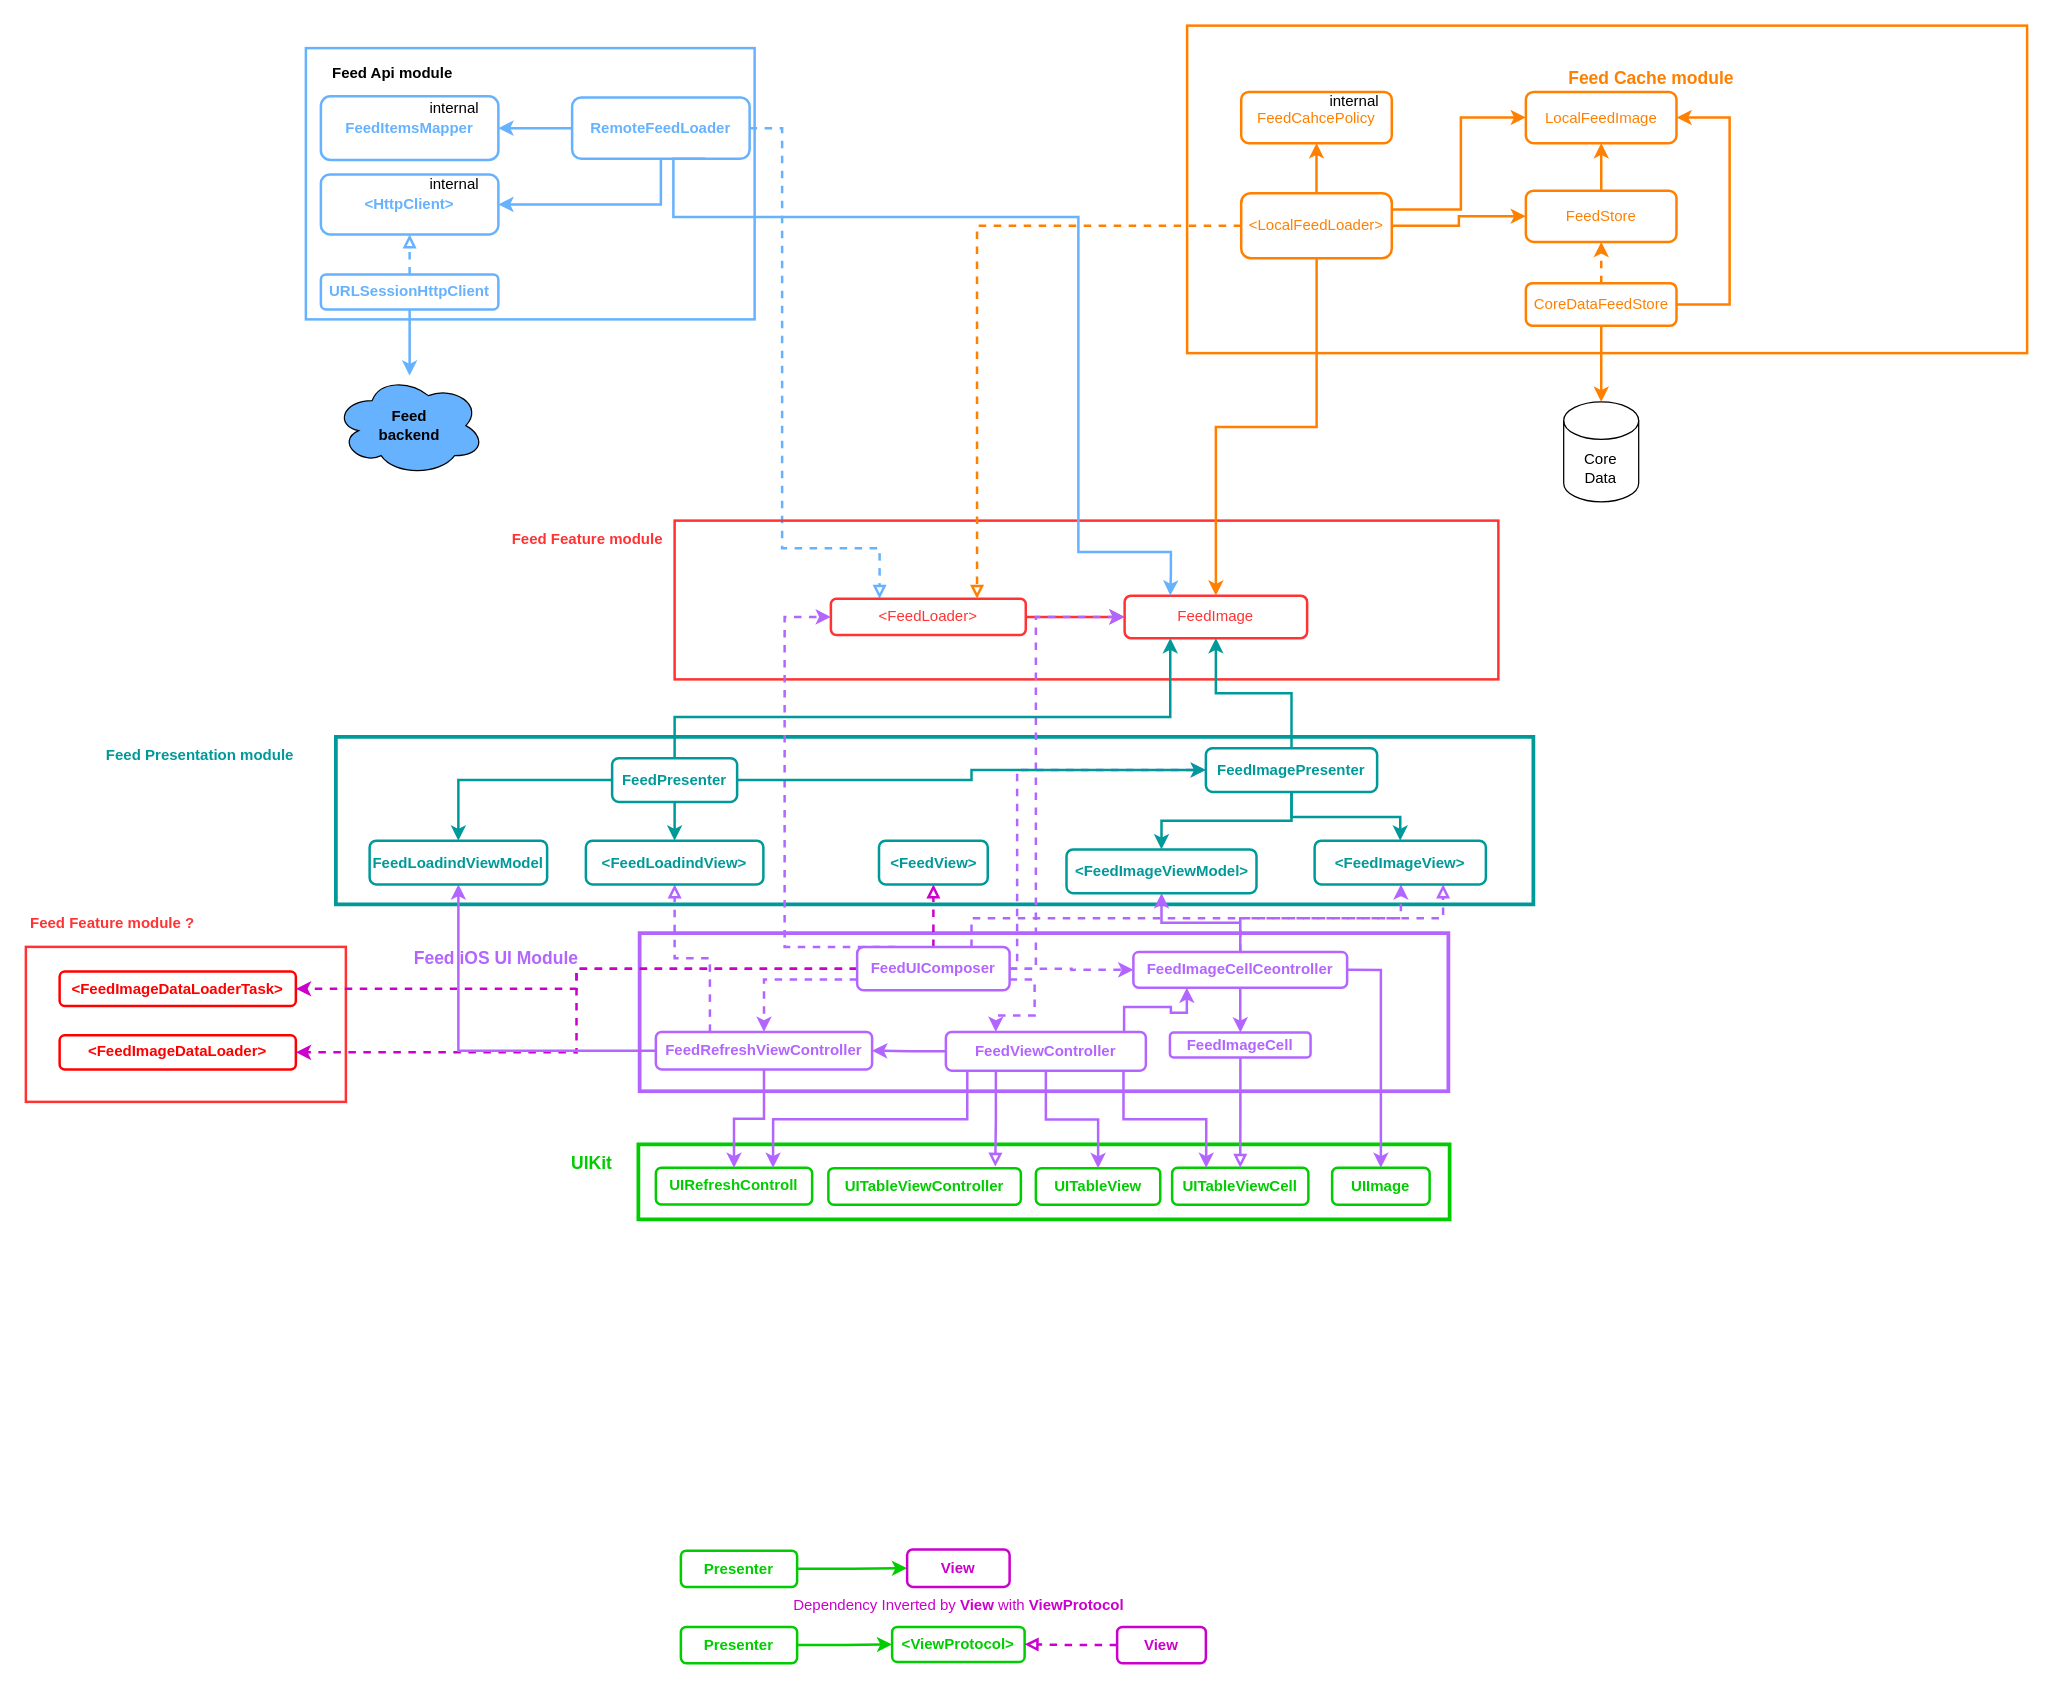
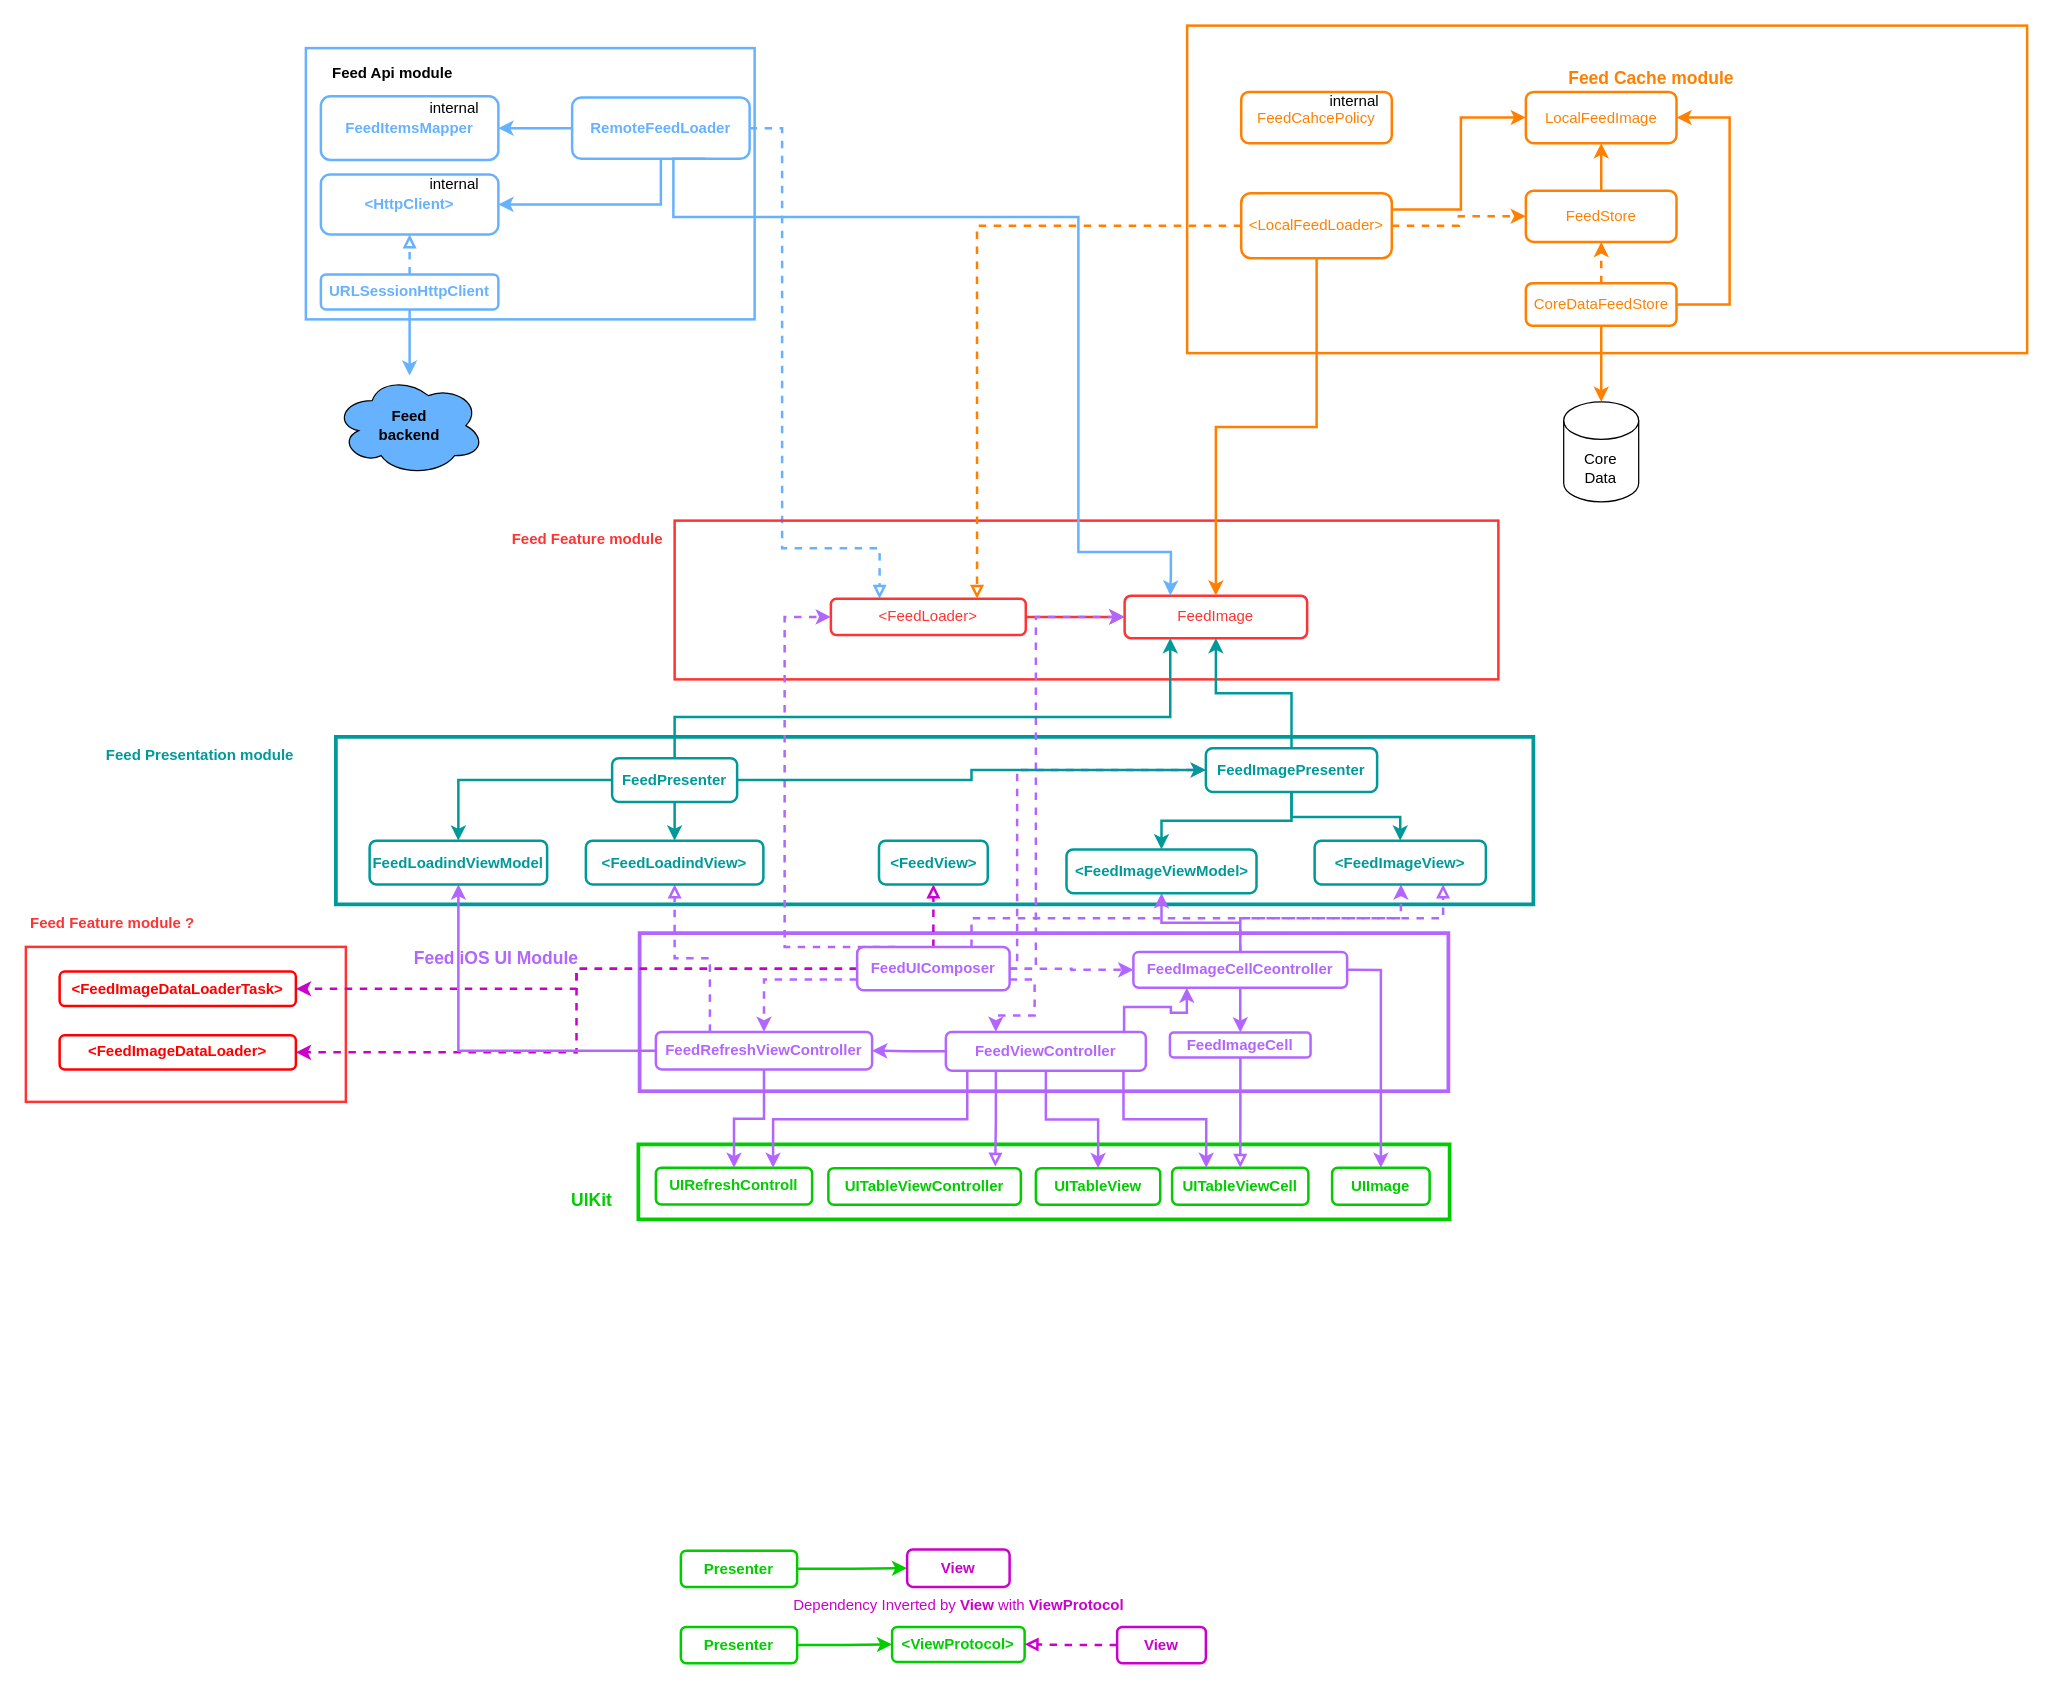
(1316, 174) -> none
(1459, 225) -> (1459, 225)
(592, 1163) -> (592, 1201)
